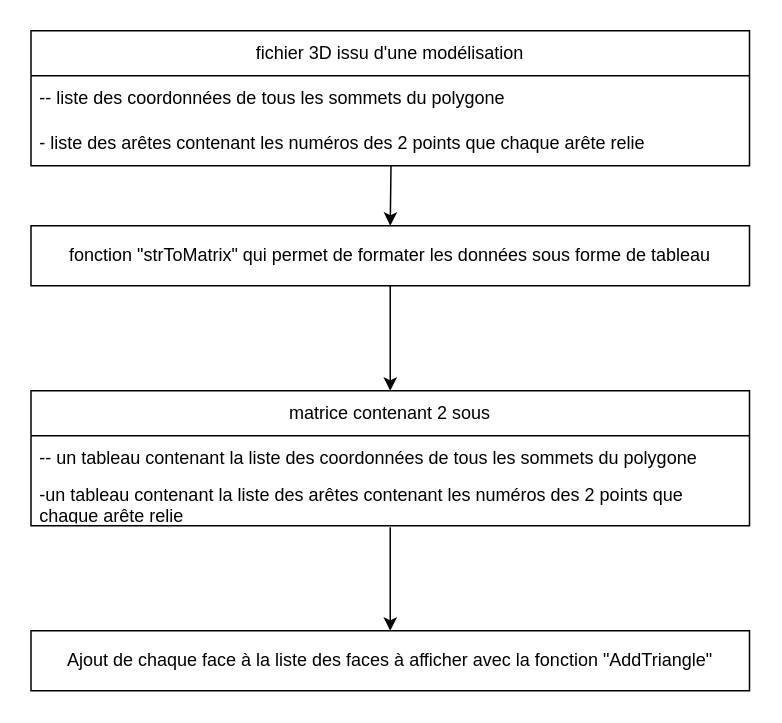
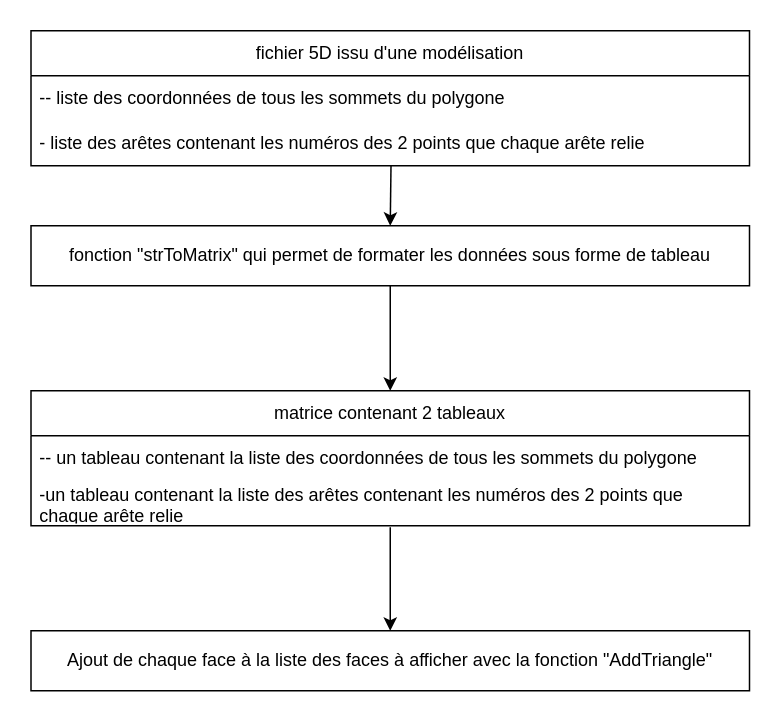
(390, 53) -> (390, 53)
(390, 413) -> (390, 413)
